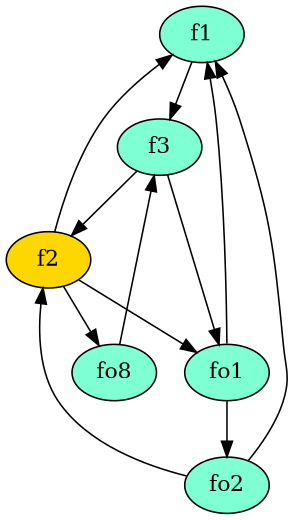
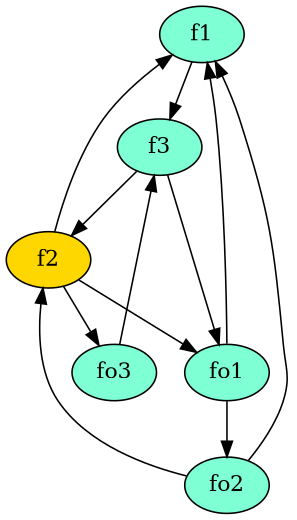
(114, 373) -> (114, 373)
